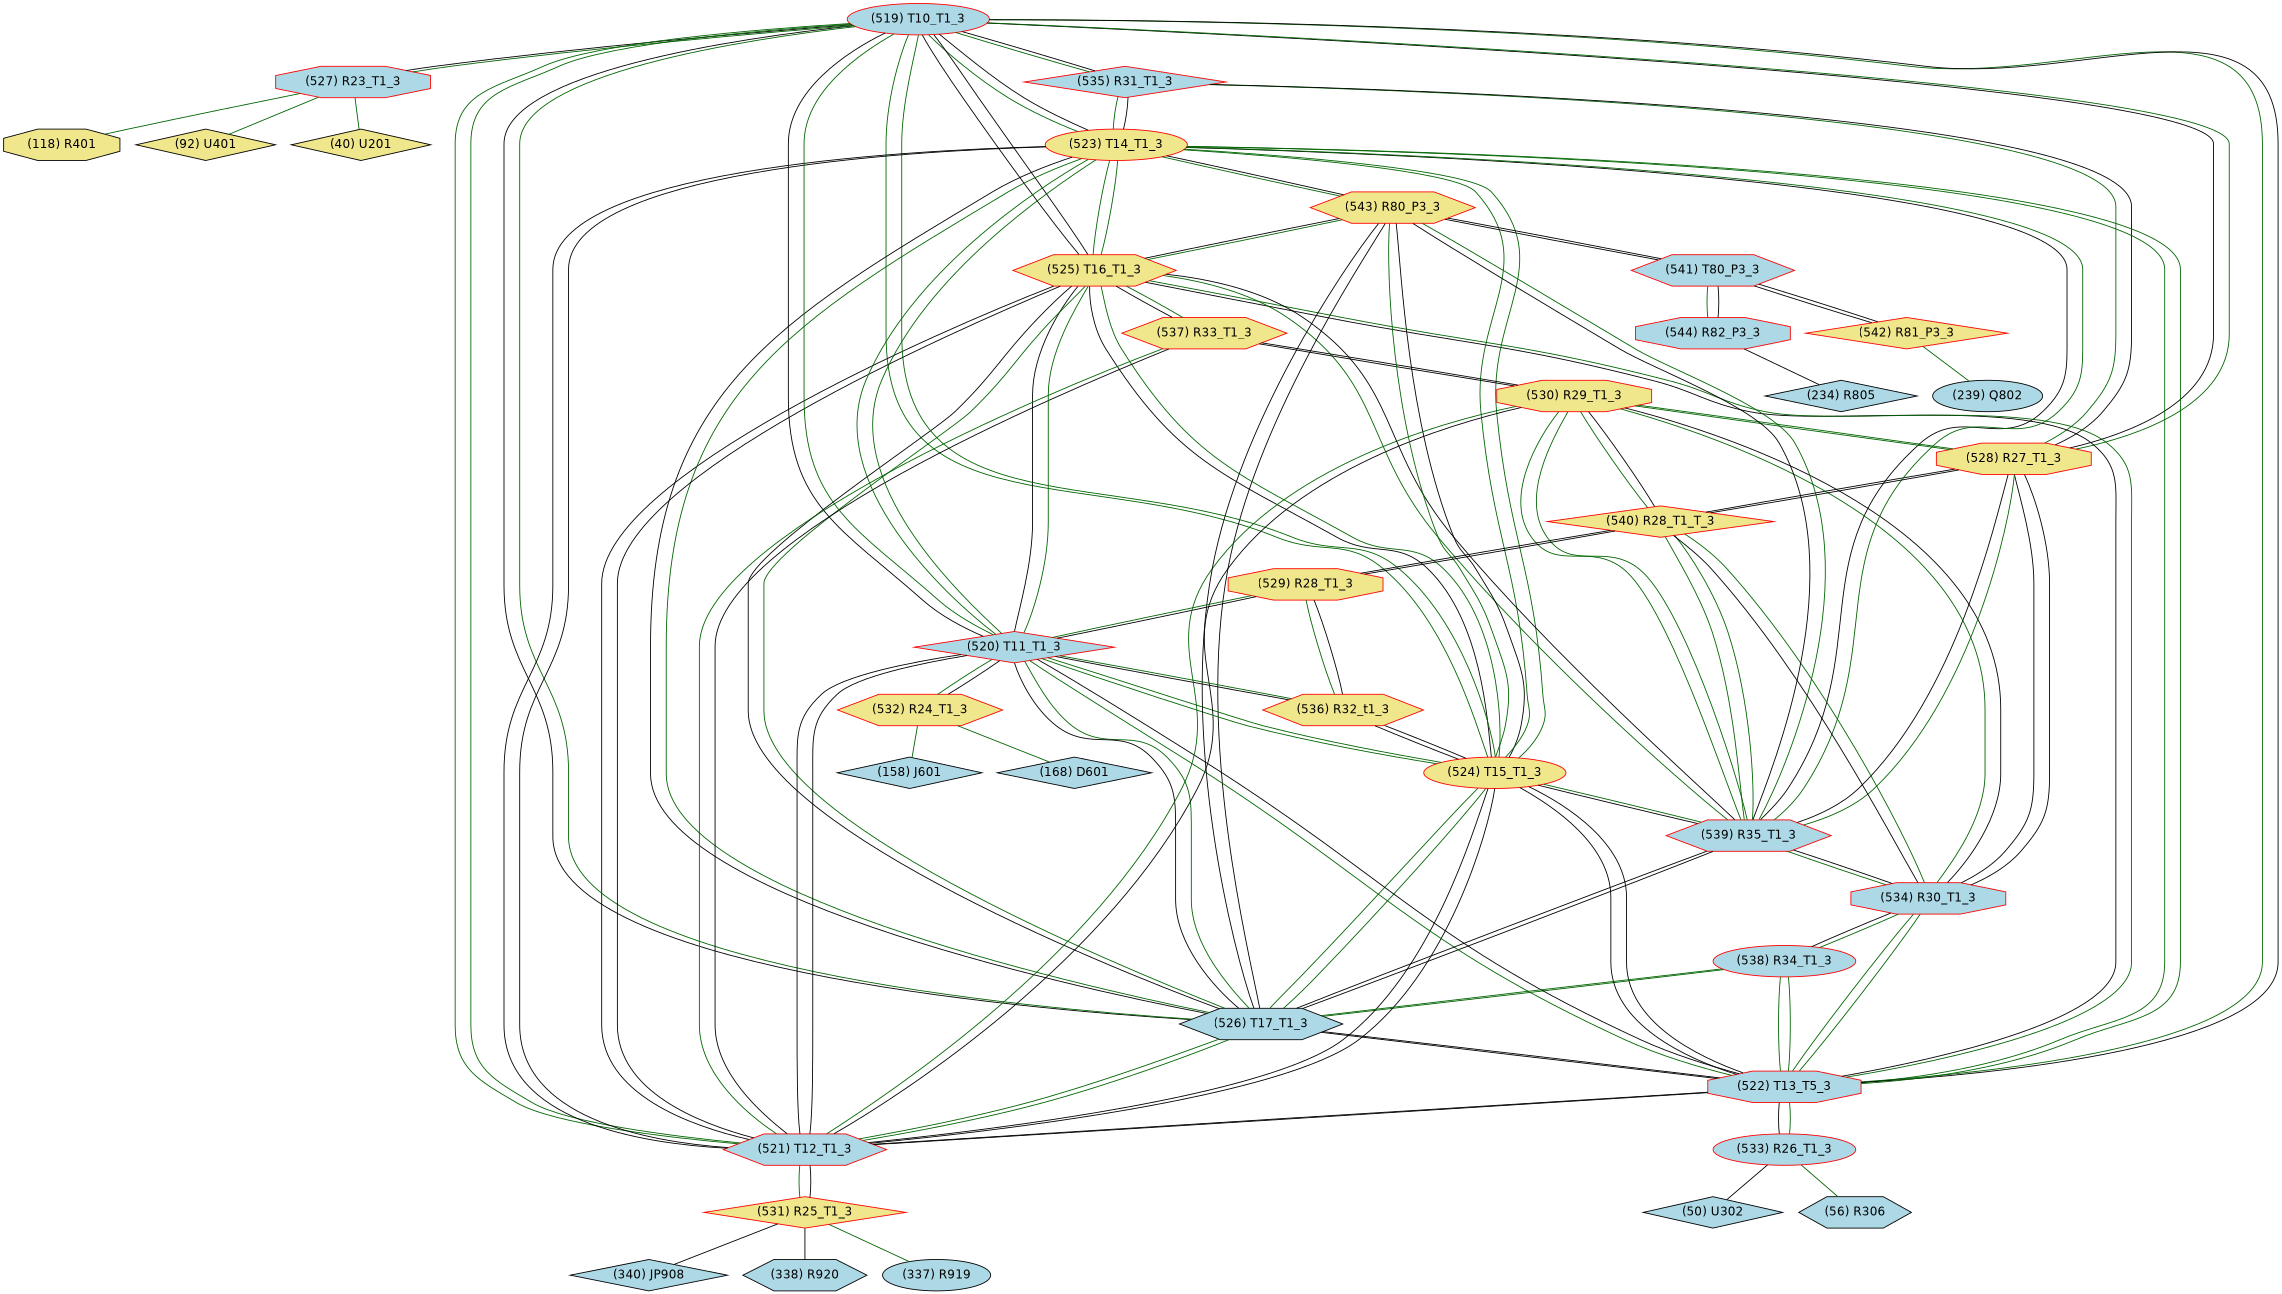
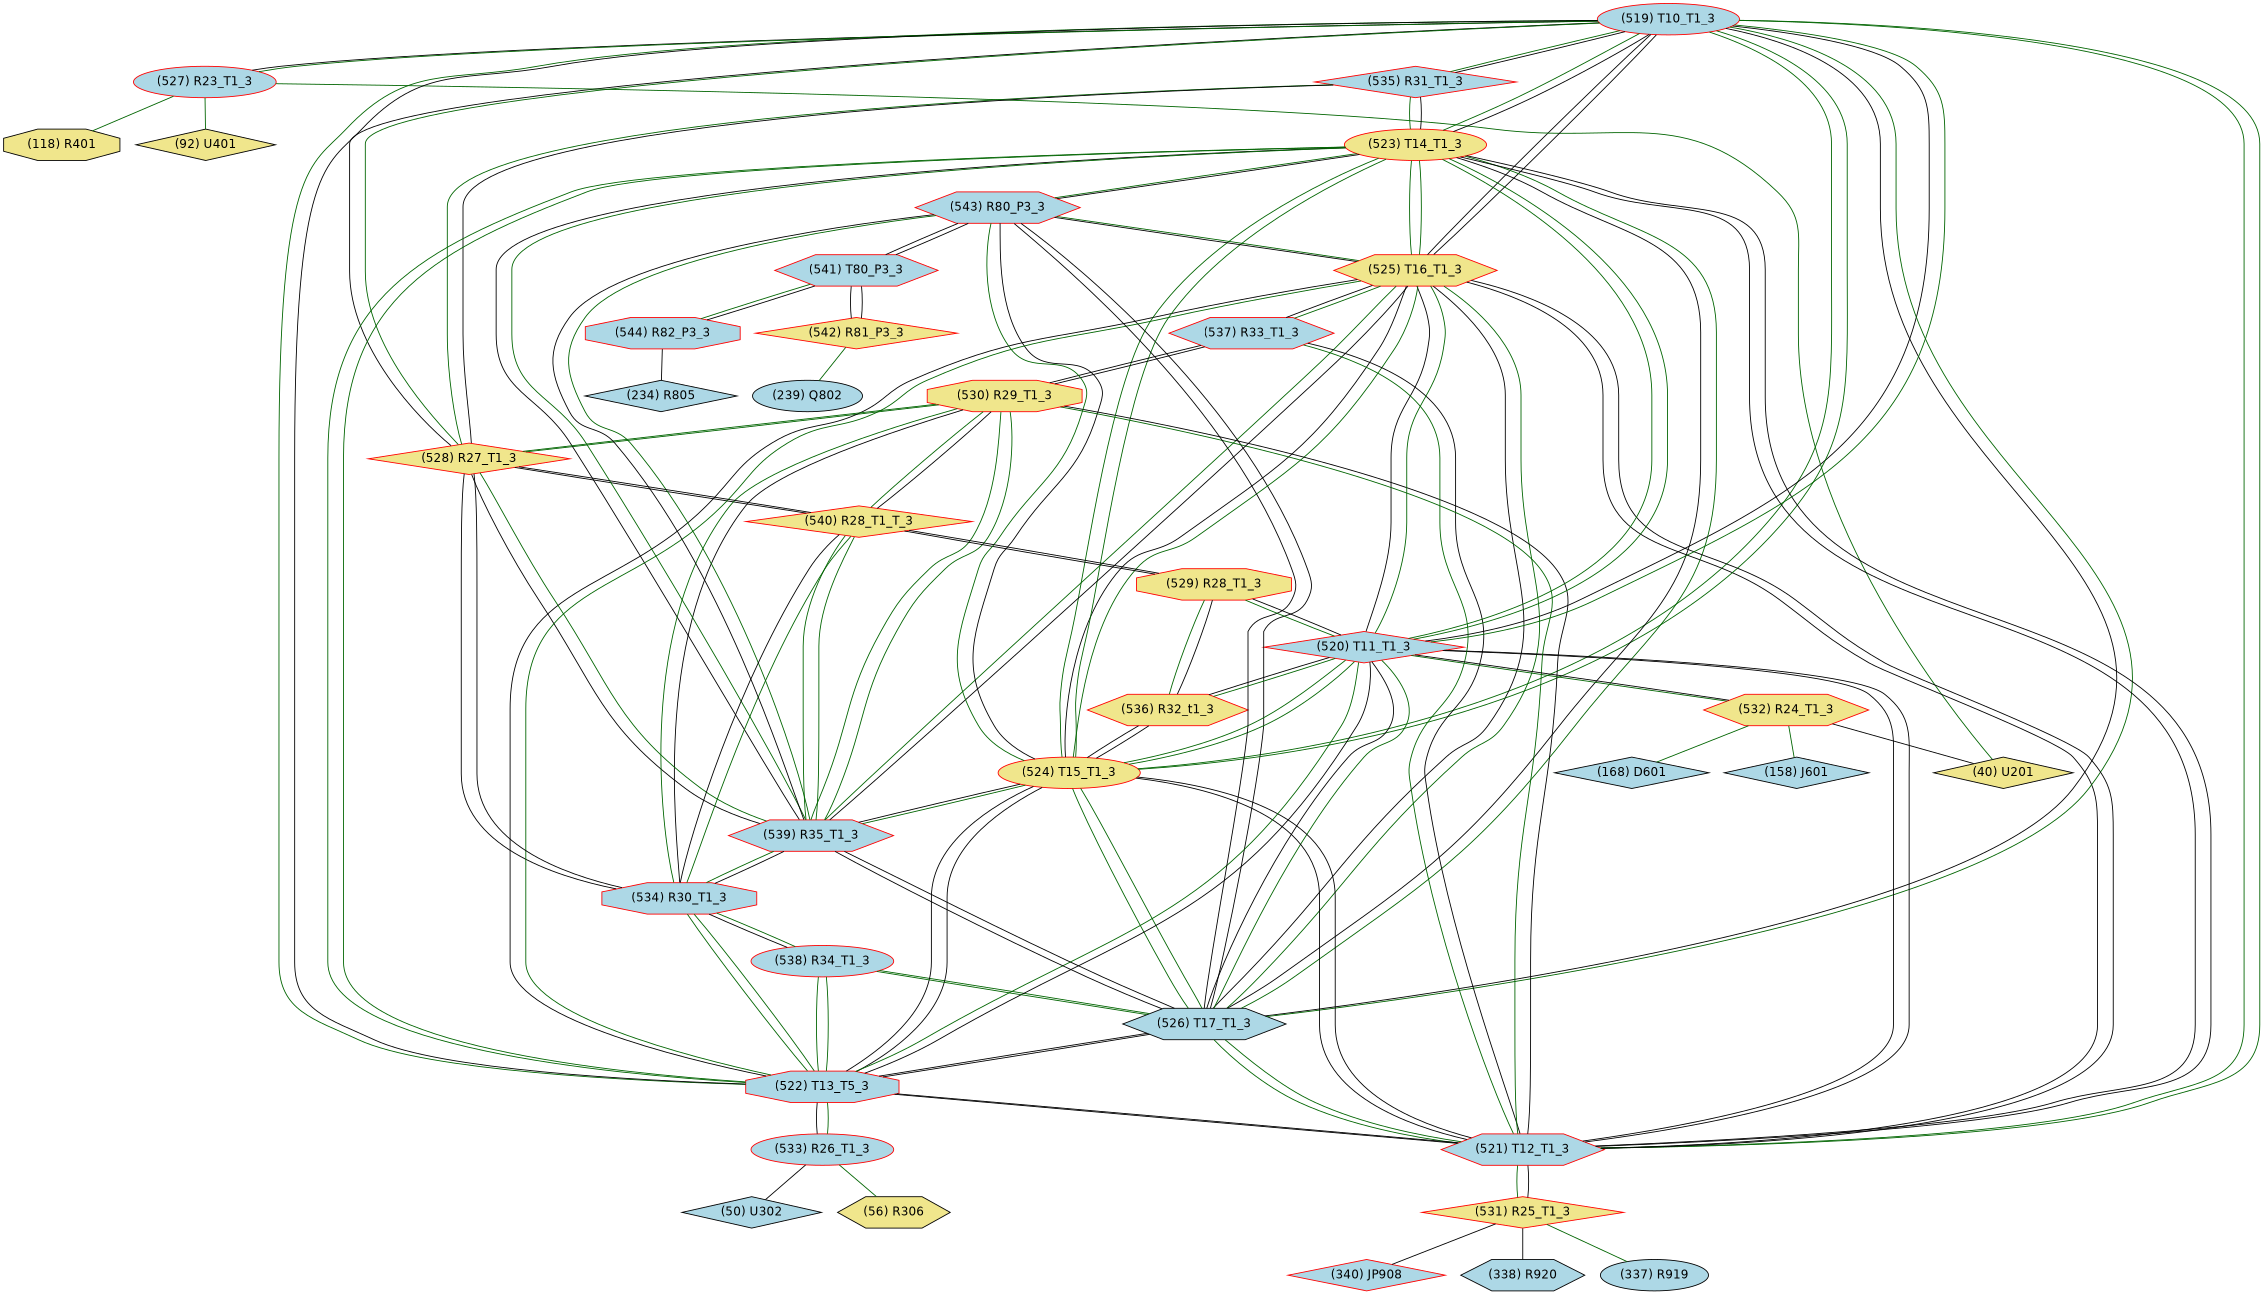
(353, 82) -> (205, 82)
(1393, 208) -> (998, 208)
(1204, 333) -> (1251, 333)
(2014, 459) -> (469, 459)
none -> (1903, 744)
(1855, 1212) -> (894, 1212)
(649, 1275) -> (1367, 1275)
